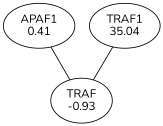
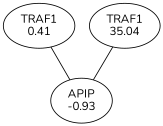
(39, 26) -> (39, 26)
(82, 101) -> (82, 101)
